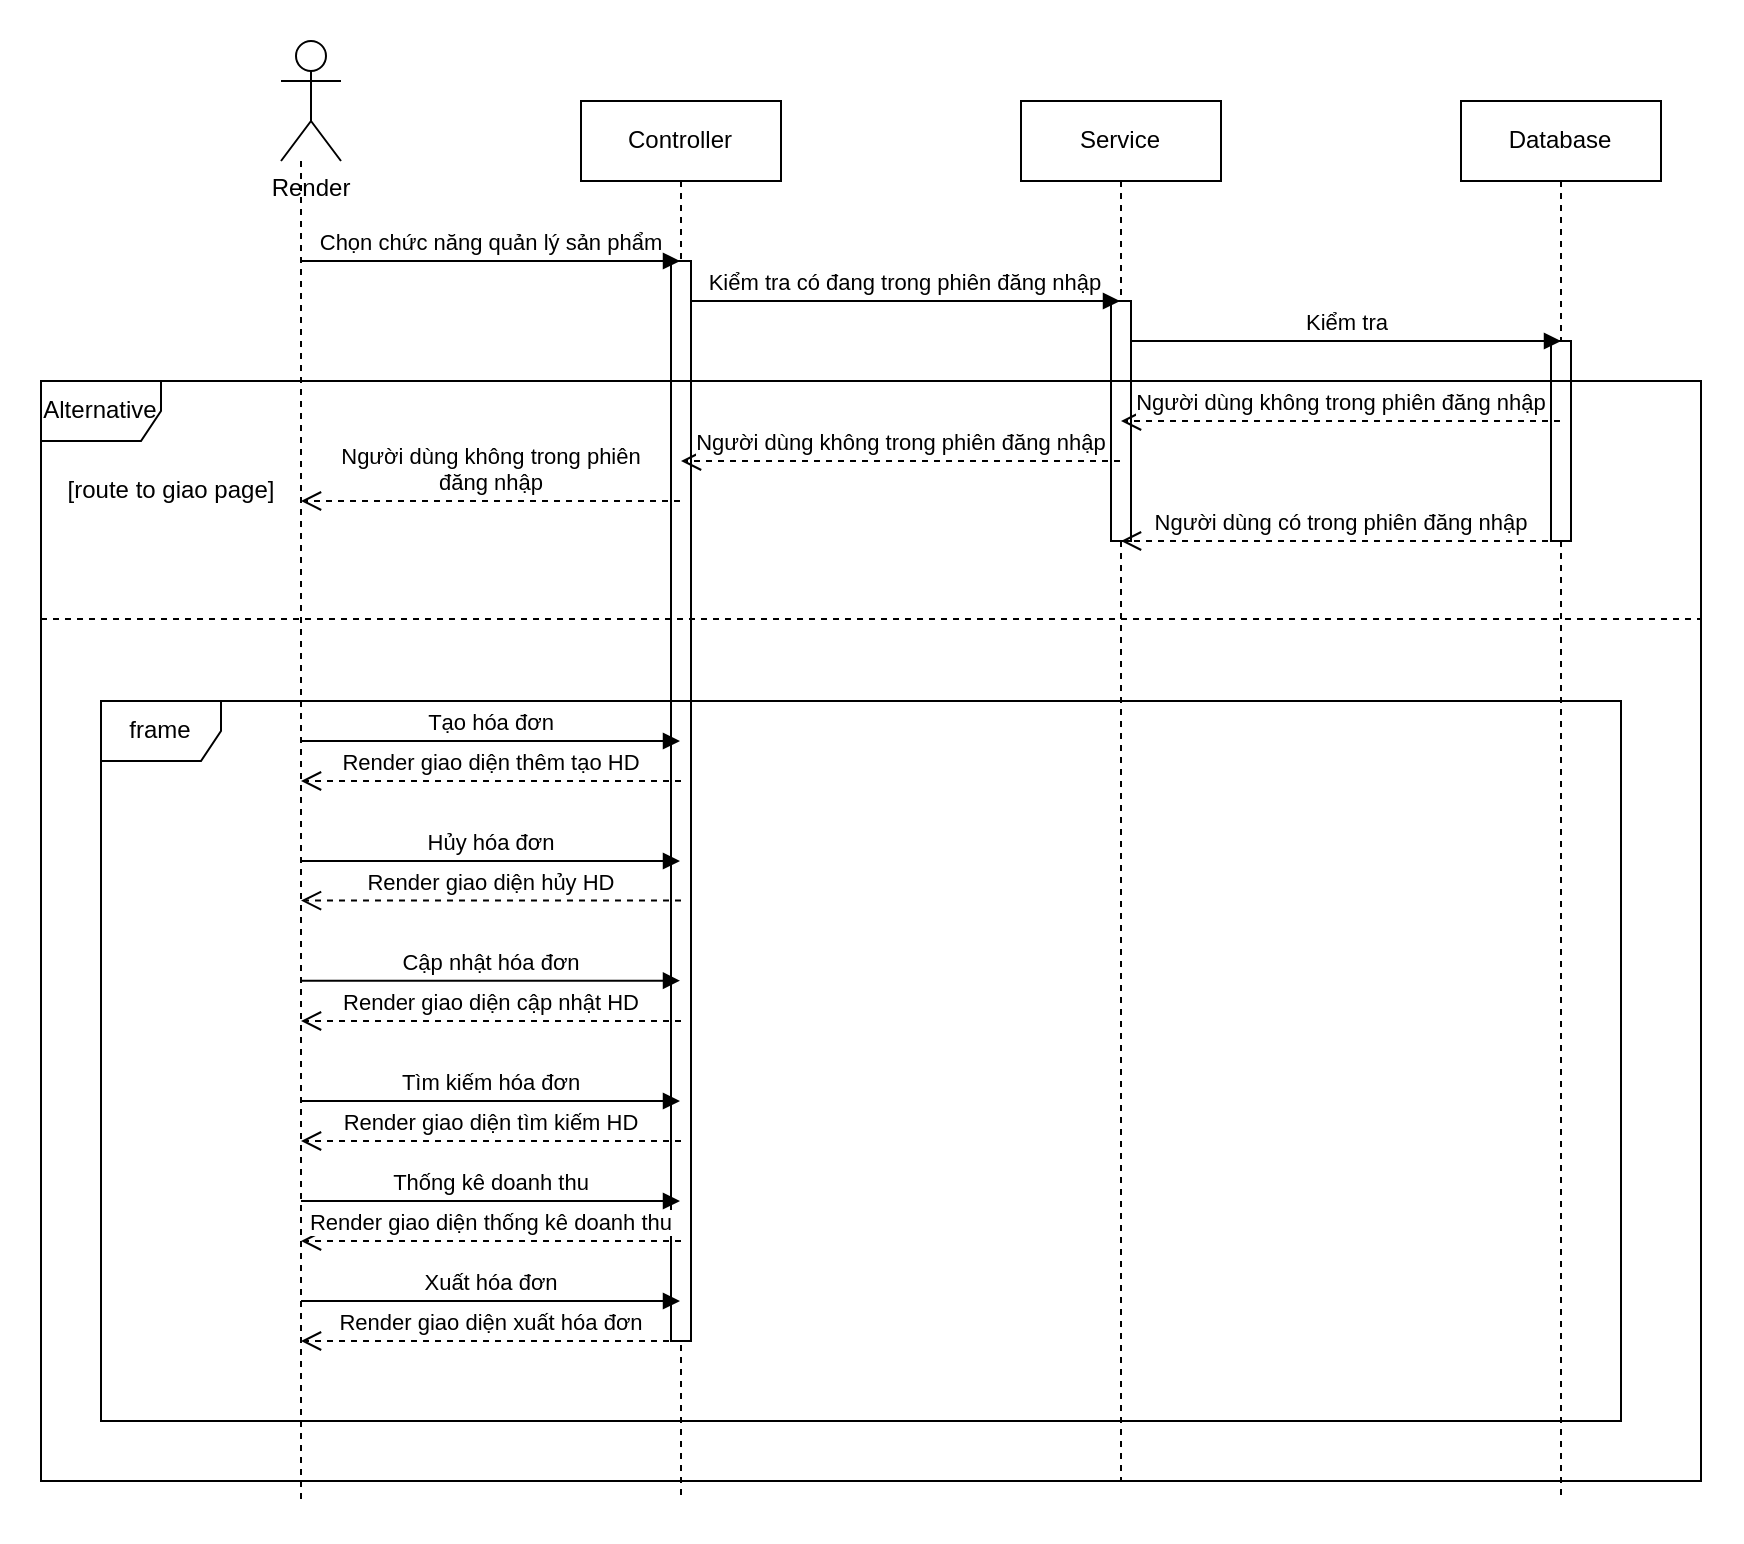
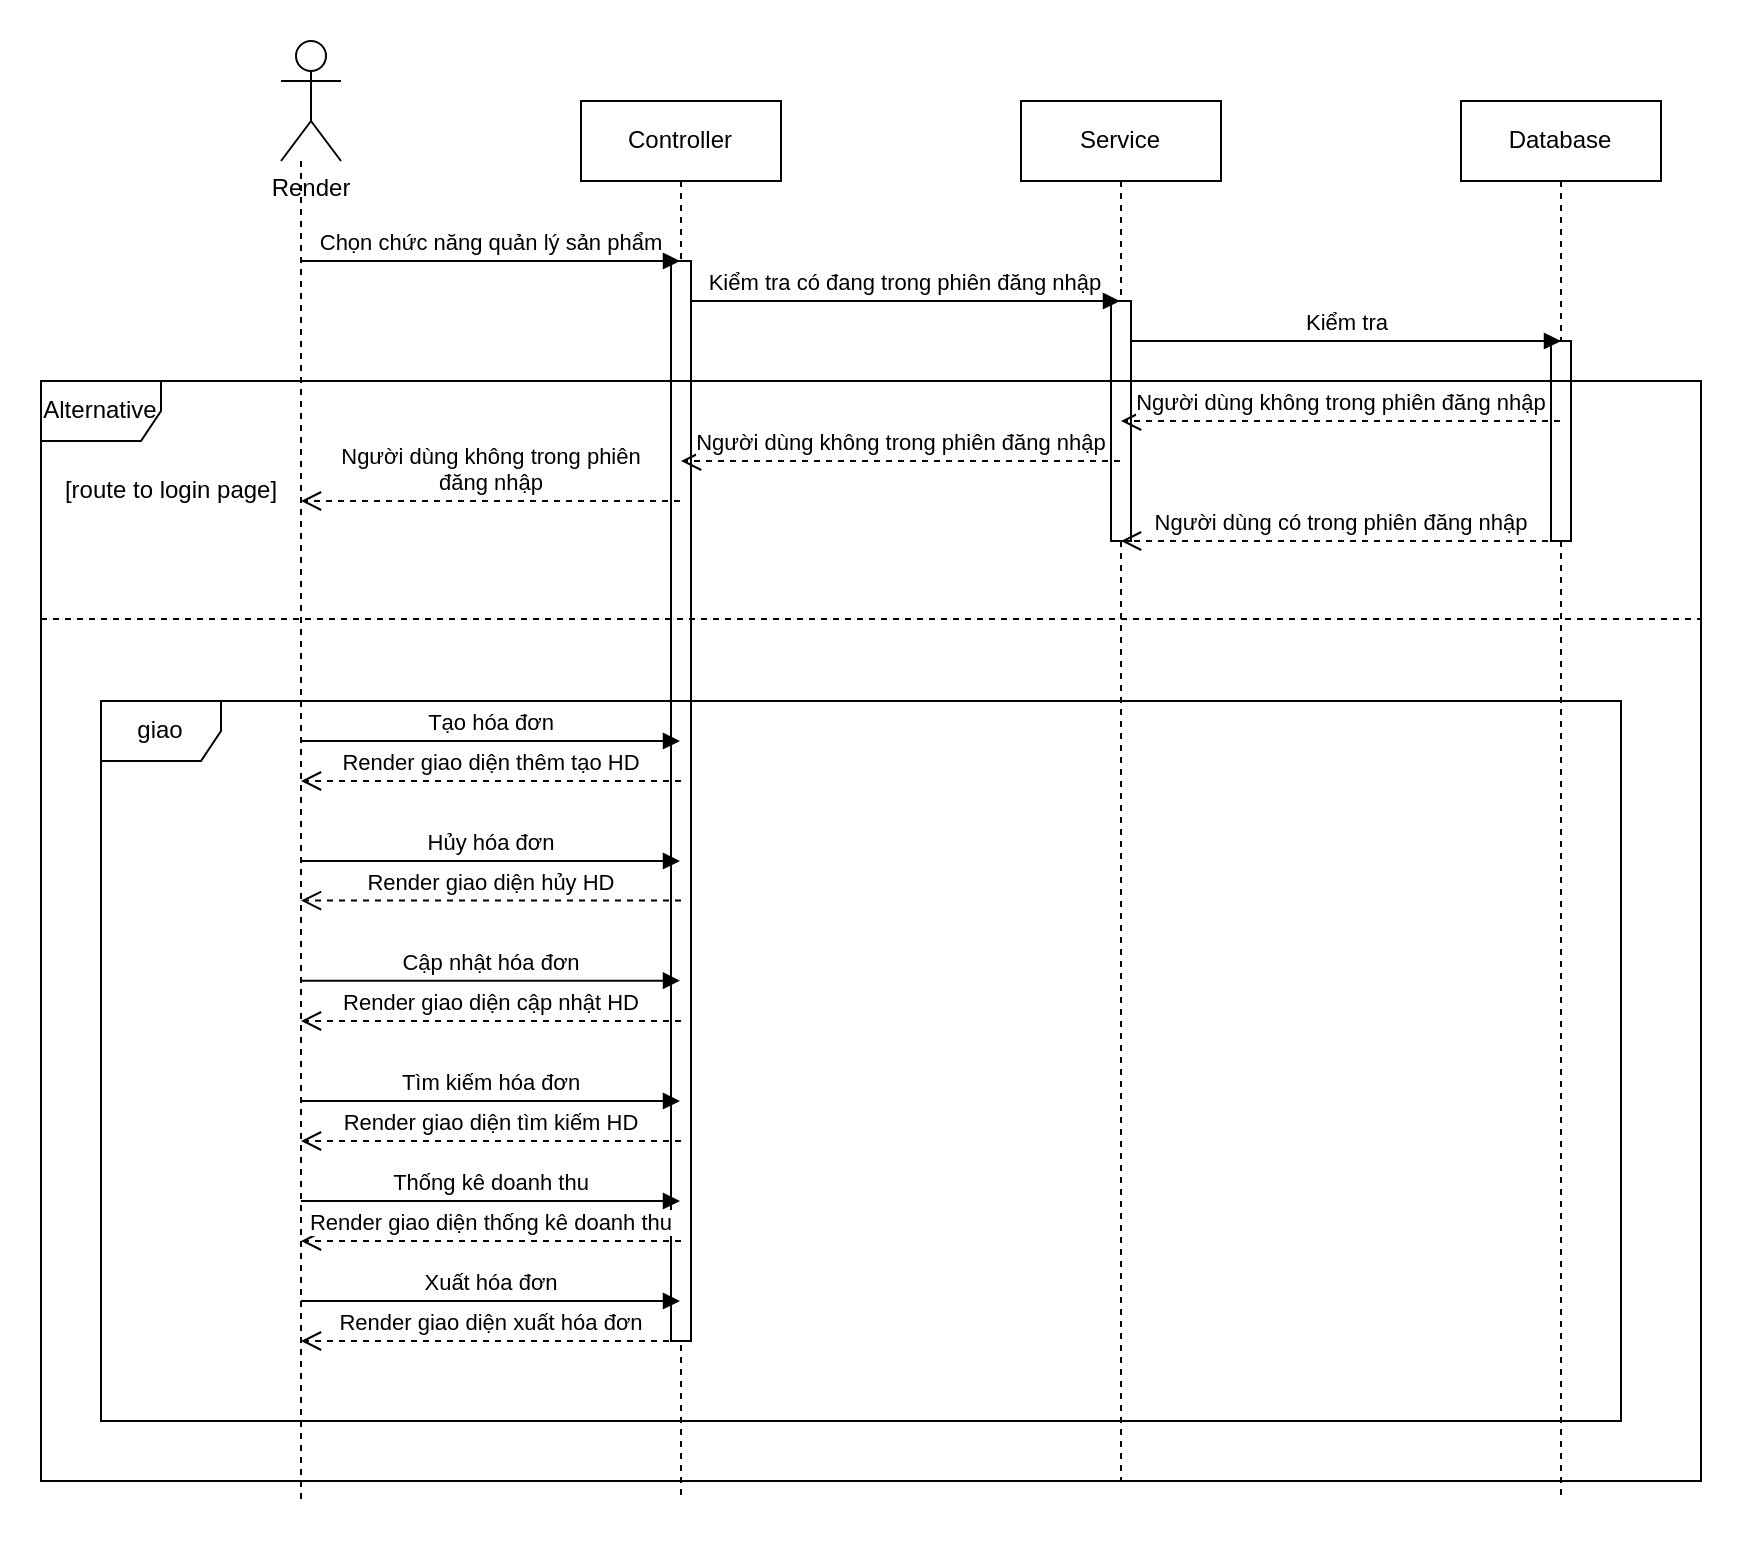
(172, 491) -> (172, 491)
(161, 731) -> (161, 731)
